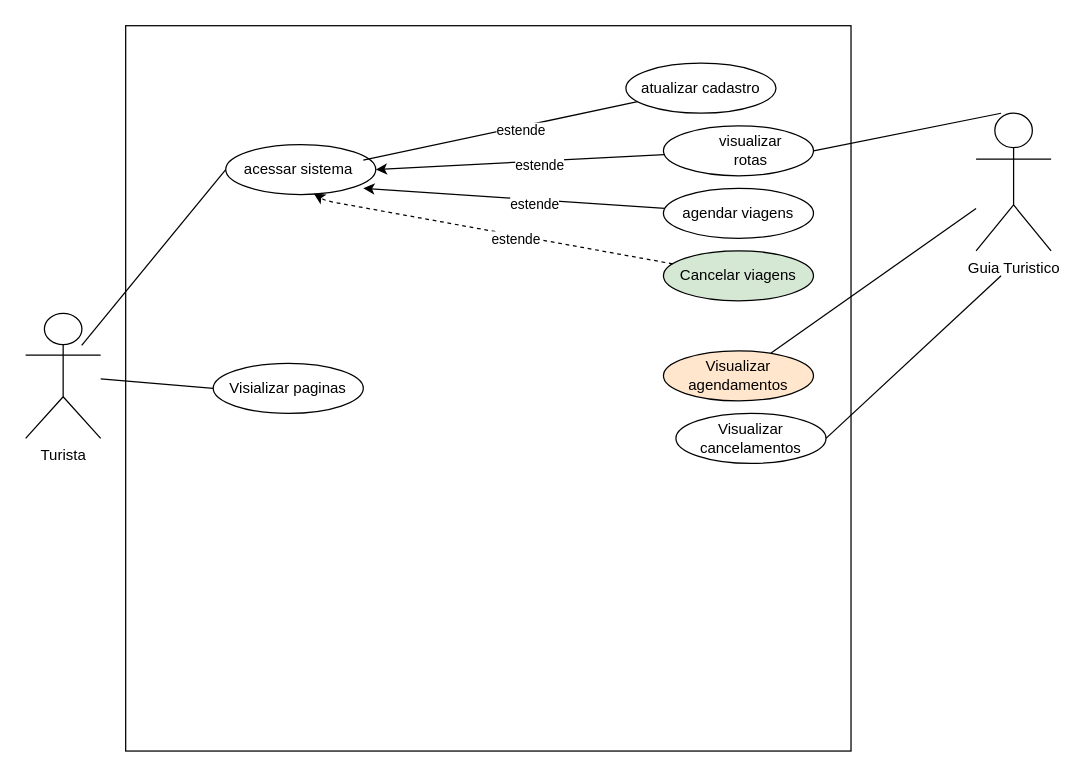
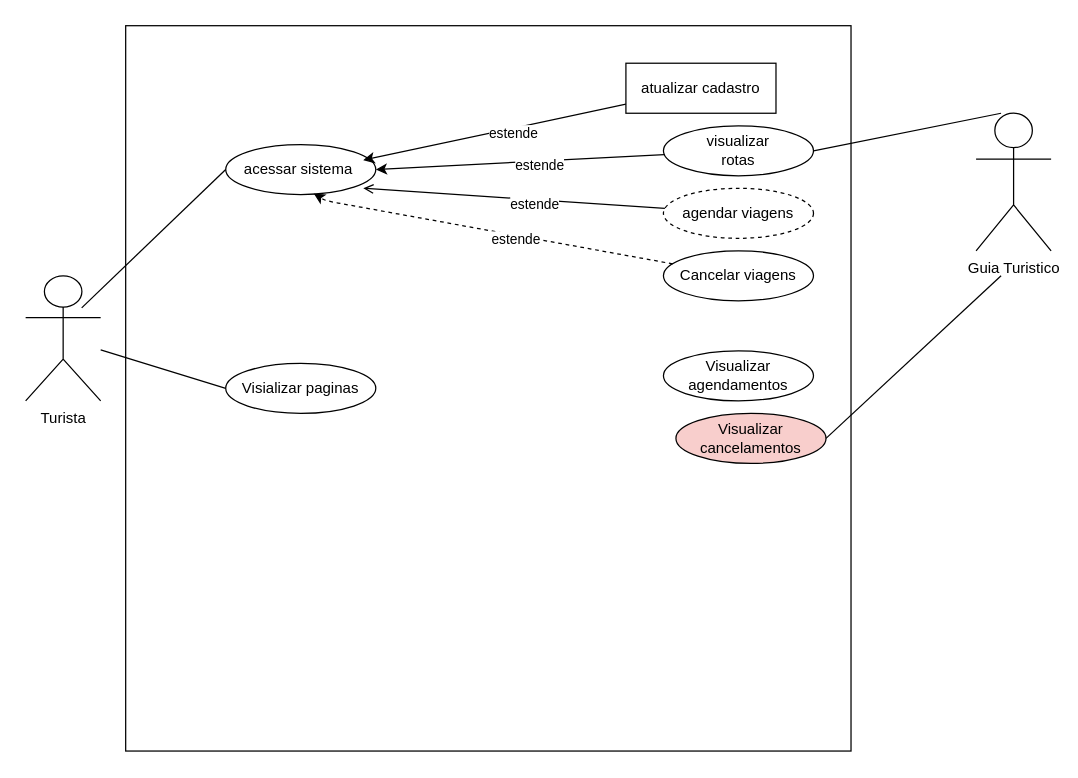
(701, 88) -> (701, 88)
(751, 151) -> (738, 151)
(369, 159) -> (373, 158)
(373, 189) -> (370, 189)
(738, 213) -> (738, 213)
(738, 276) -> (738, 276)
(873, 281) -> none
(63, 376) -> (63, 338)
(738, 376) -> (738, 376)
(288, 388) -> (301, 388)
(751, 438) -> (751, 438)
